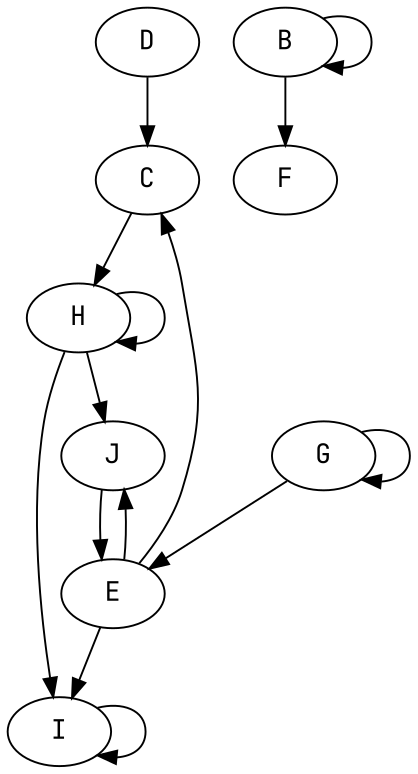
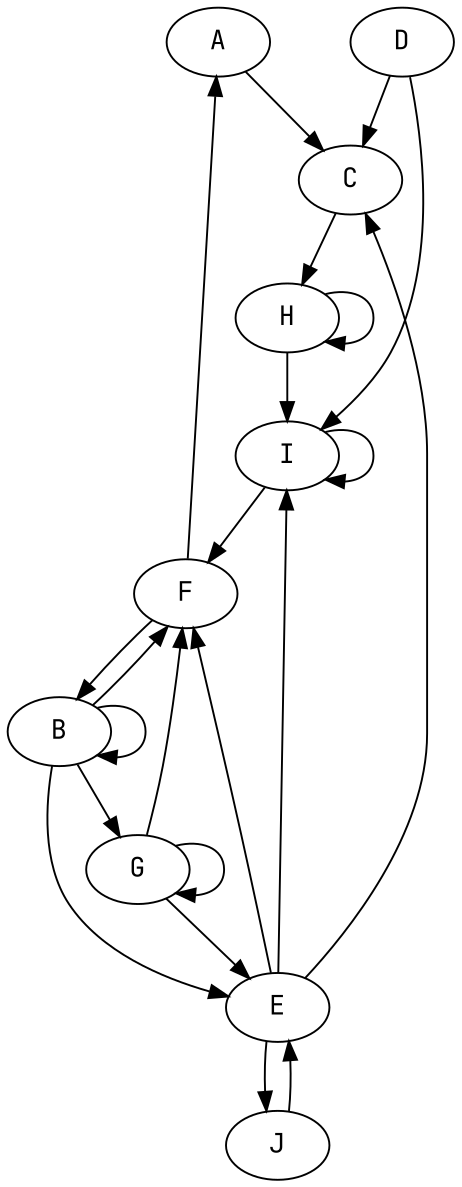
none -> (218, 42)
none -> (419, 259)
(93, 378) -> none
none -> (242, 517)
none -> (120, 652)
none -> (167, 742)
none -> (94, 792)
none -> (236, 810)
none -> (77, 915)
